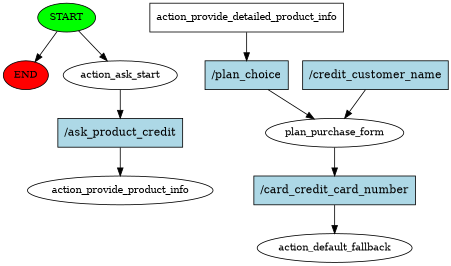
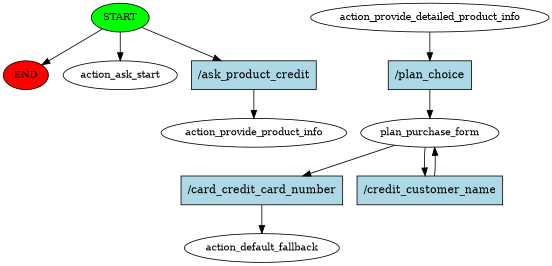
(247, 18) -> (430, 18)
(120, 100) -> (178, 42)
none -> (425, 158)
